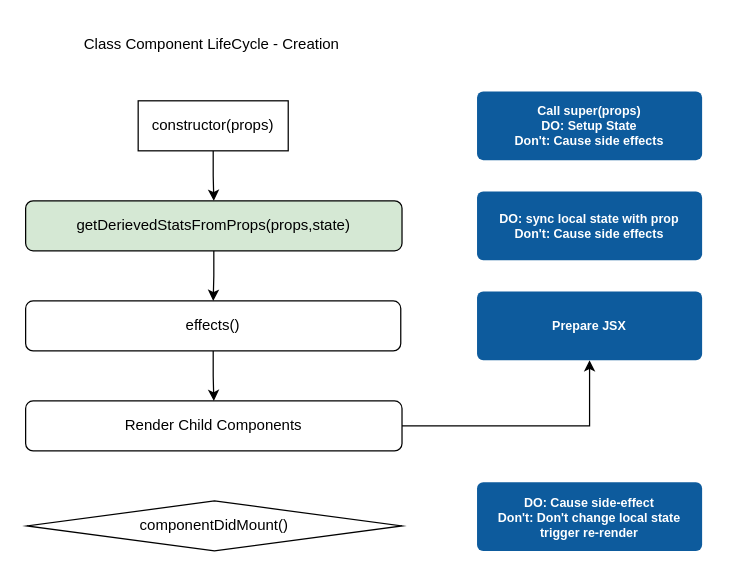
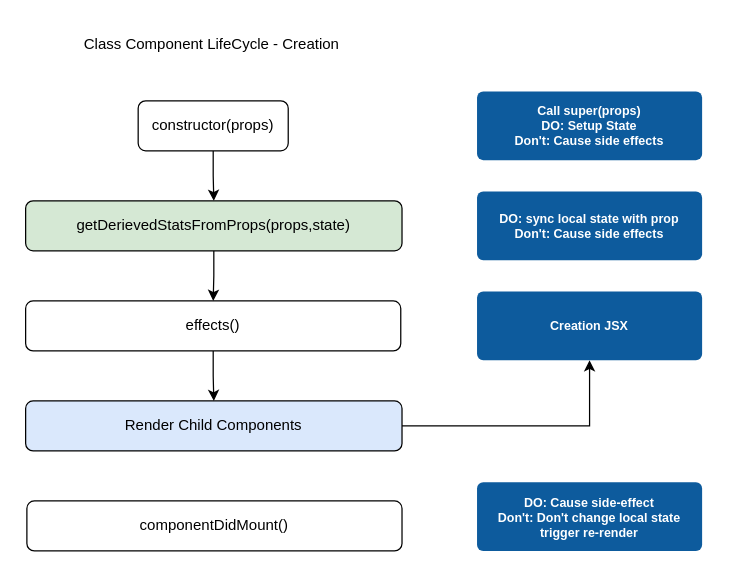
(213, 126) -> (213, 126)
(589, 326) -> (589, 326)
(214, 426) -> (214, 426)
(214, 526) -> (214, 526)
